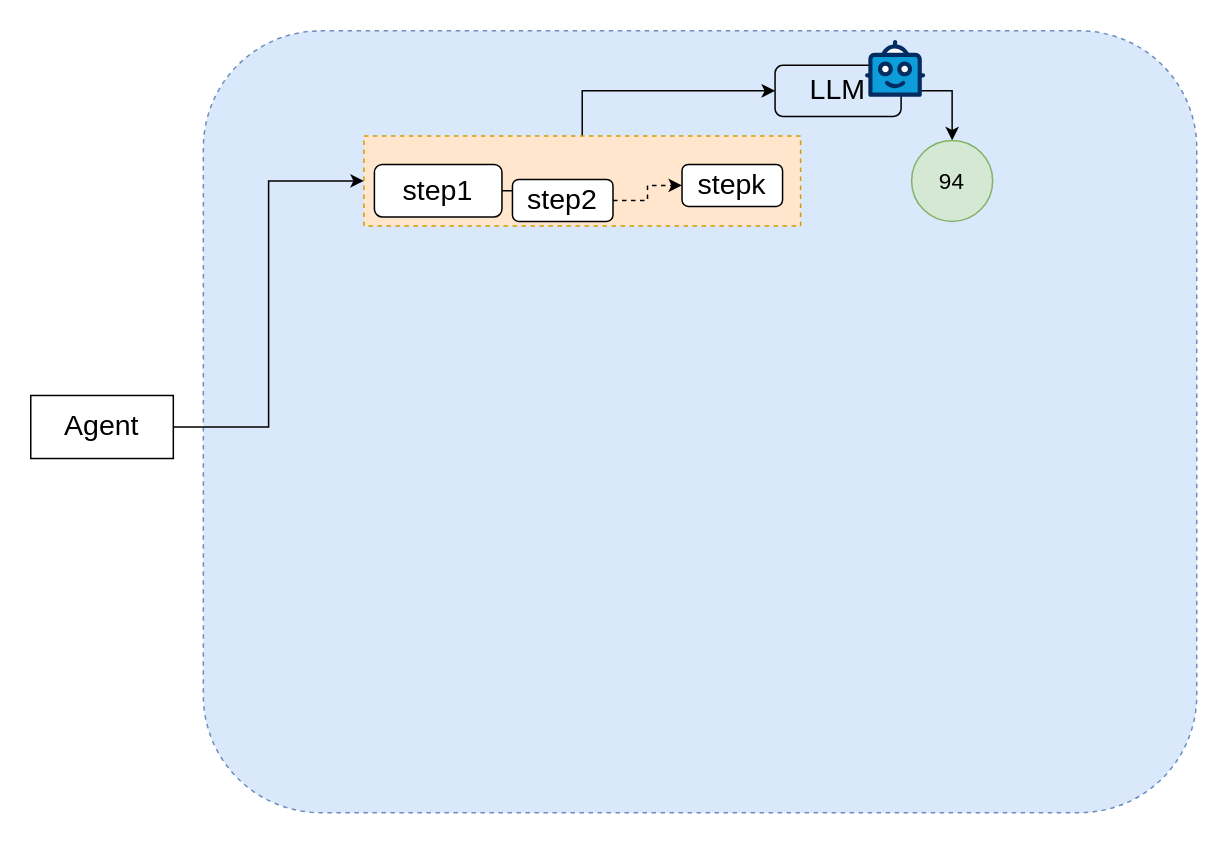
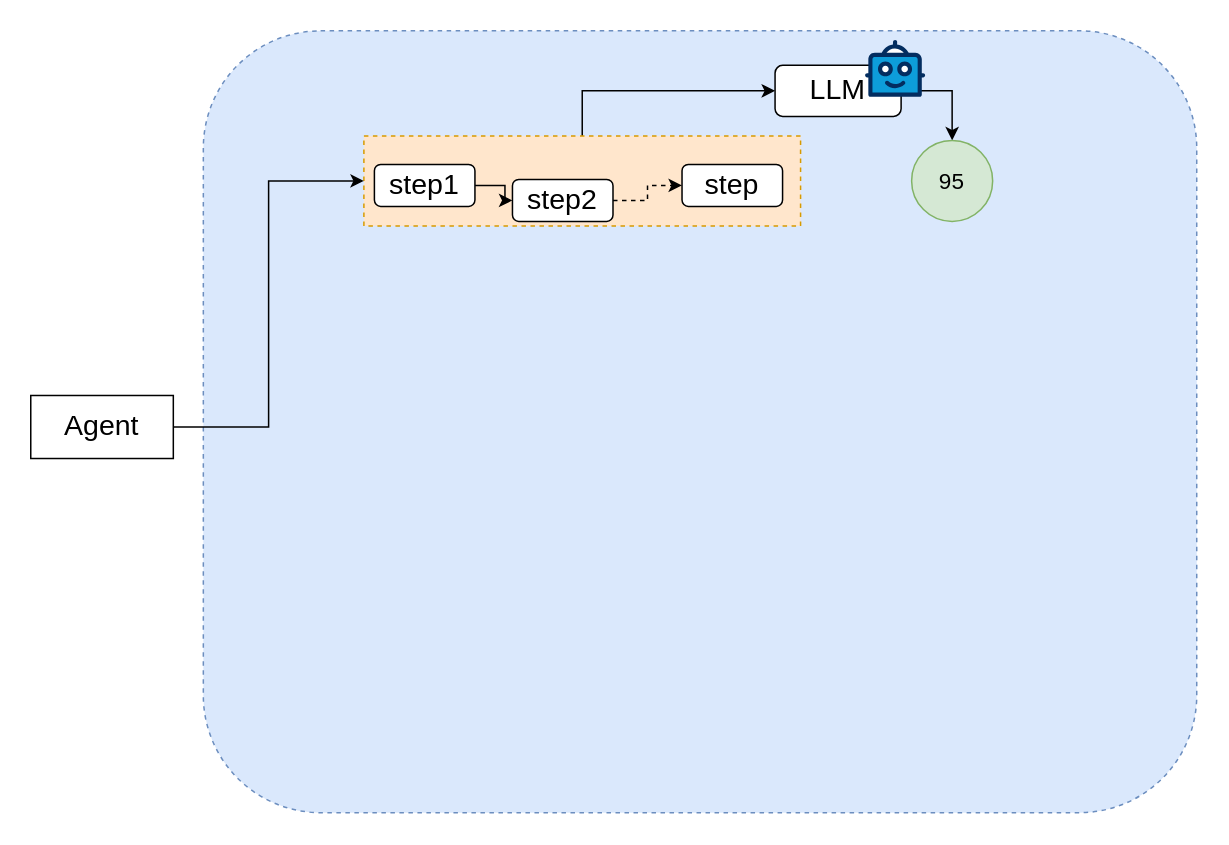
(838, 91) -> (838, 91)
(952, 181) -> (952, 181)
(732, 185) -> (732, 185)
(438, 191) -> (425, 185)
